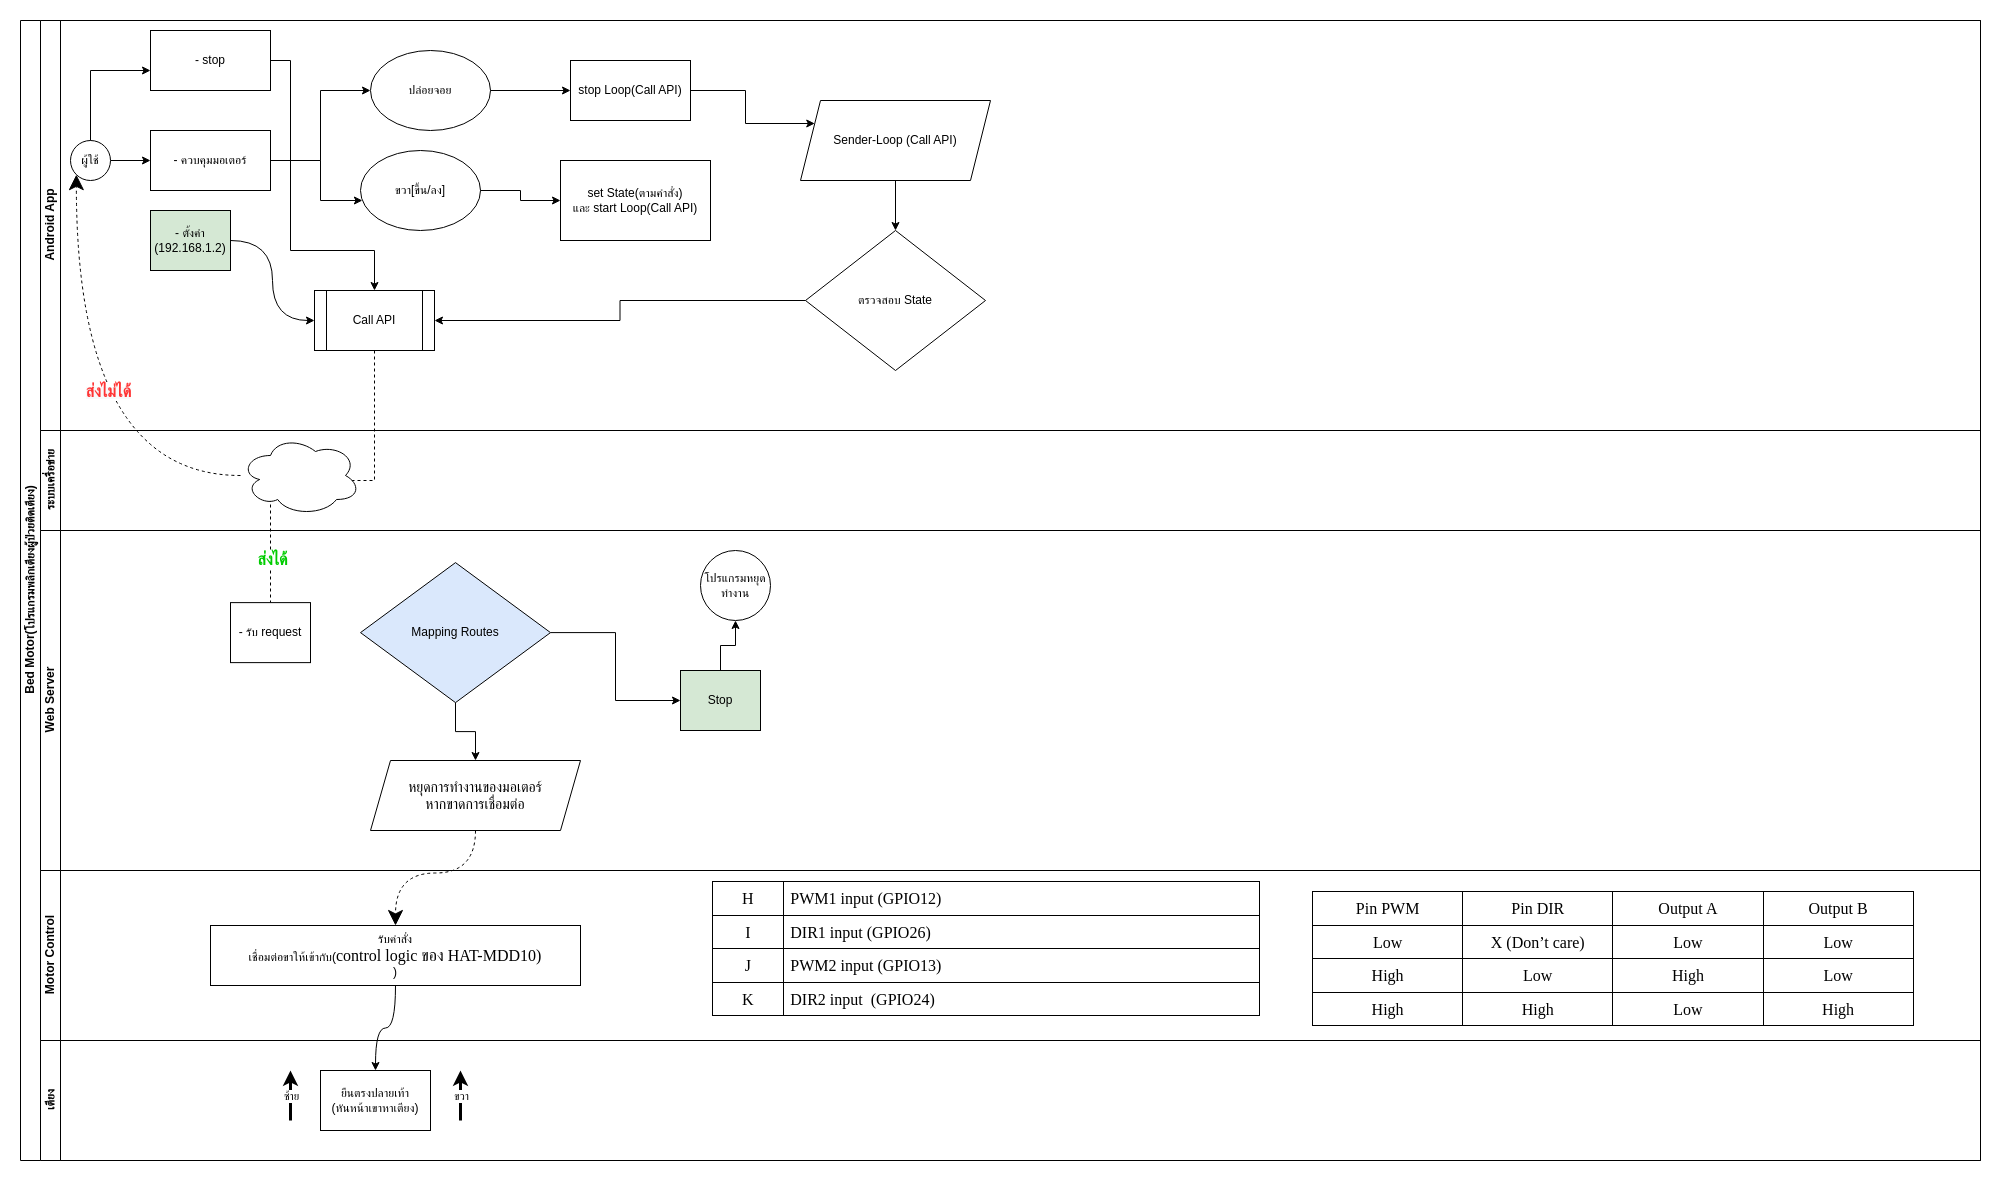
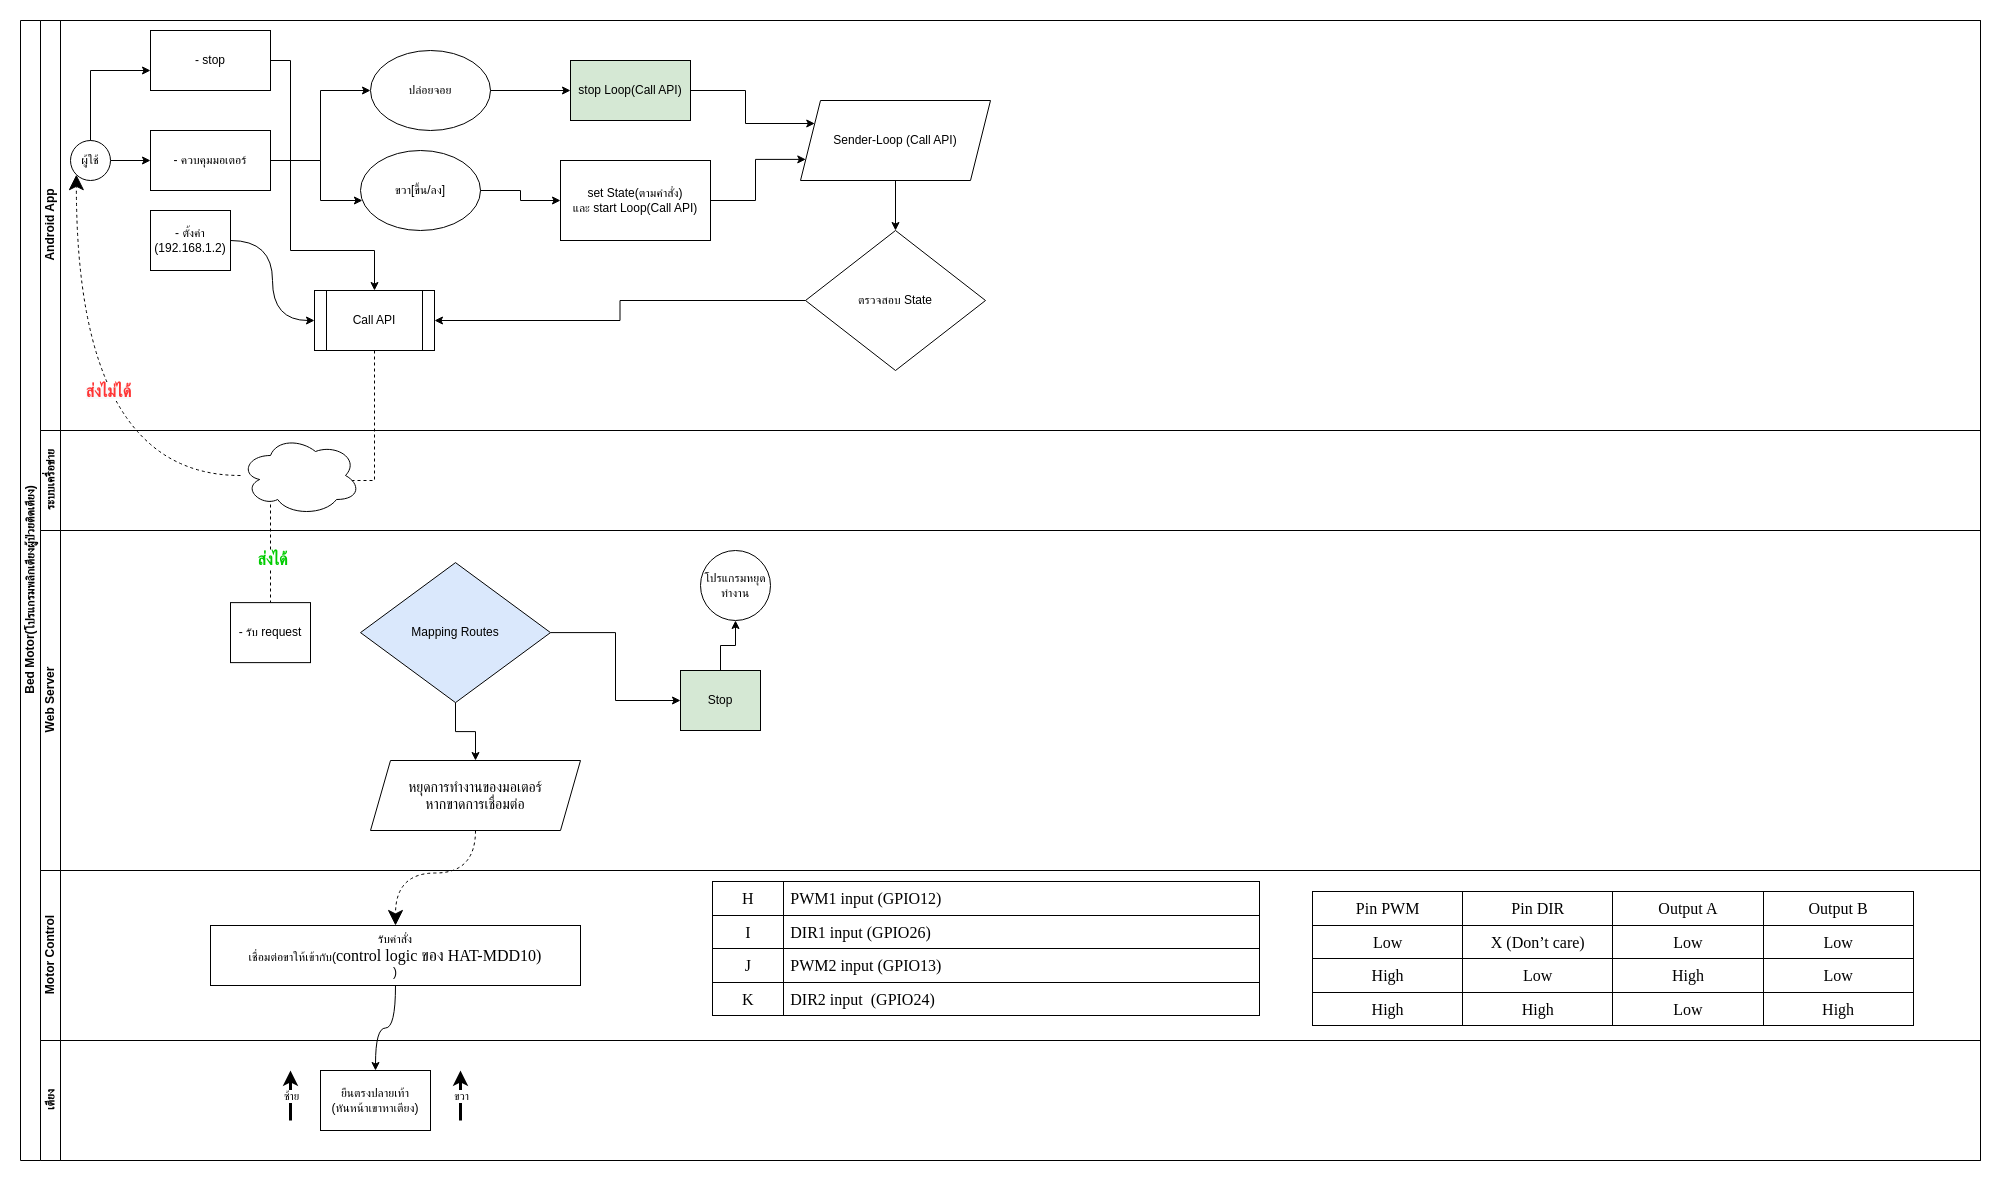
(631, 91) -> (631, 91)
none -> (756, 181)
(191, 241) -> (191, 241)
